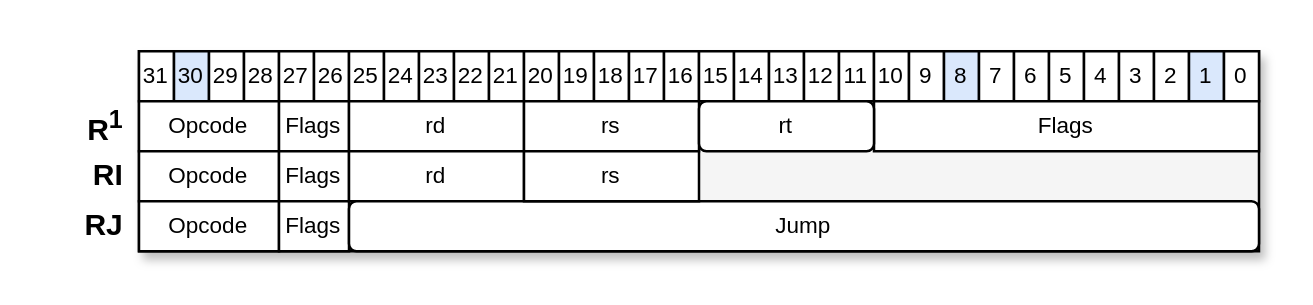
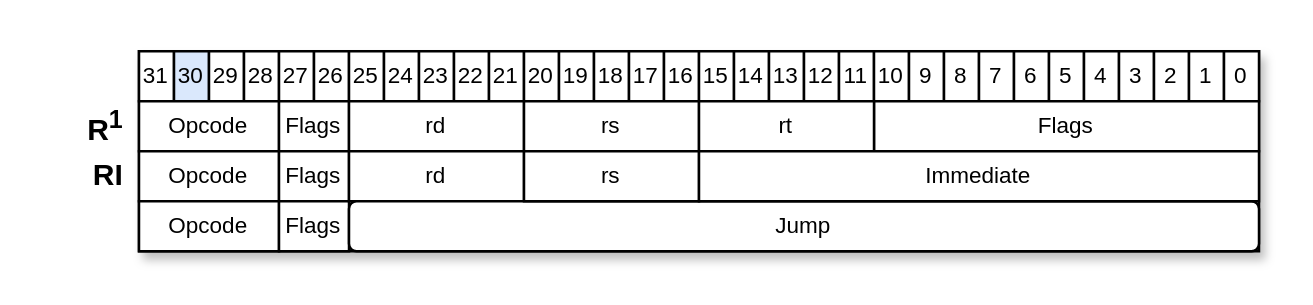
(961, 76) -> (961, 76)
(1206, 76) -> (1206, 76)
(786, 126) -> (786, 126)
none -> (979, 176)
(89, 226) -> none
